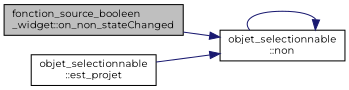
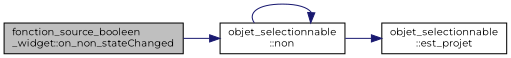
(183, 59) -> (358, 38)
